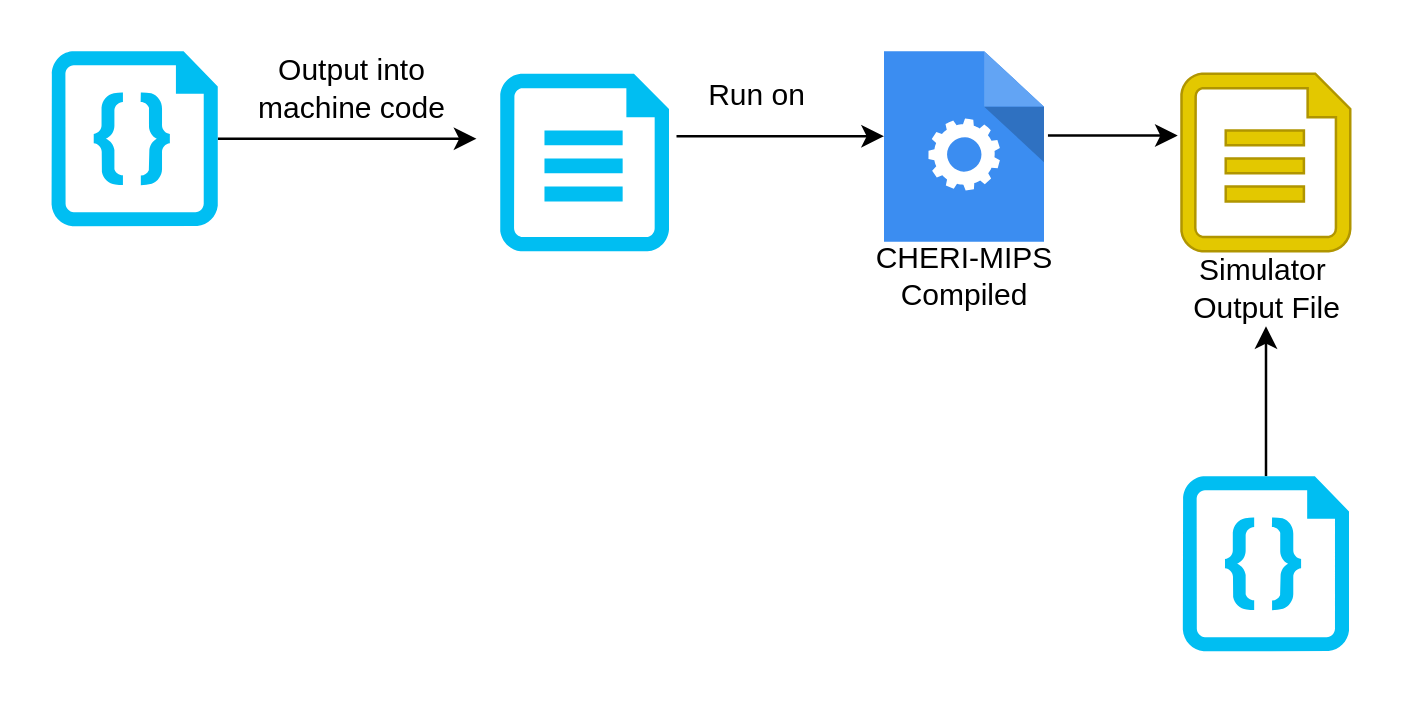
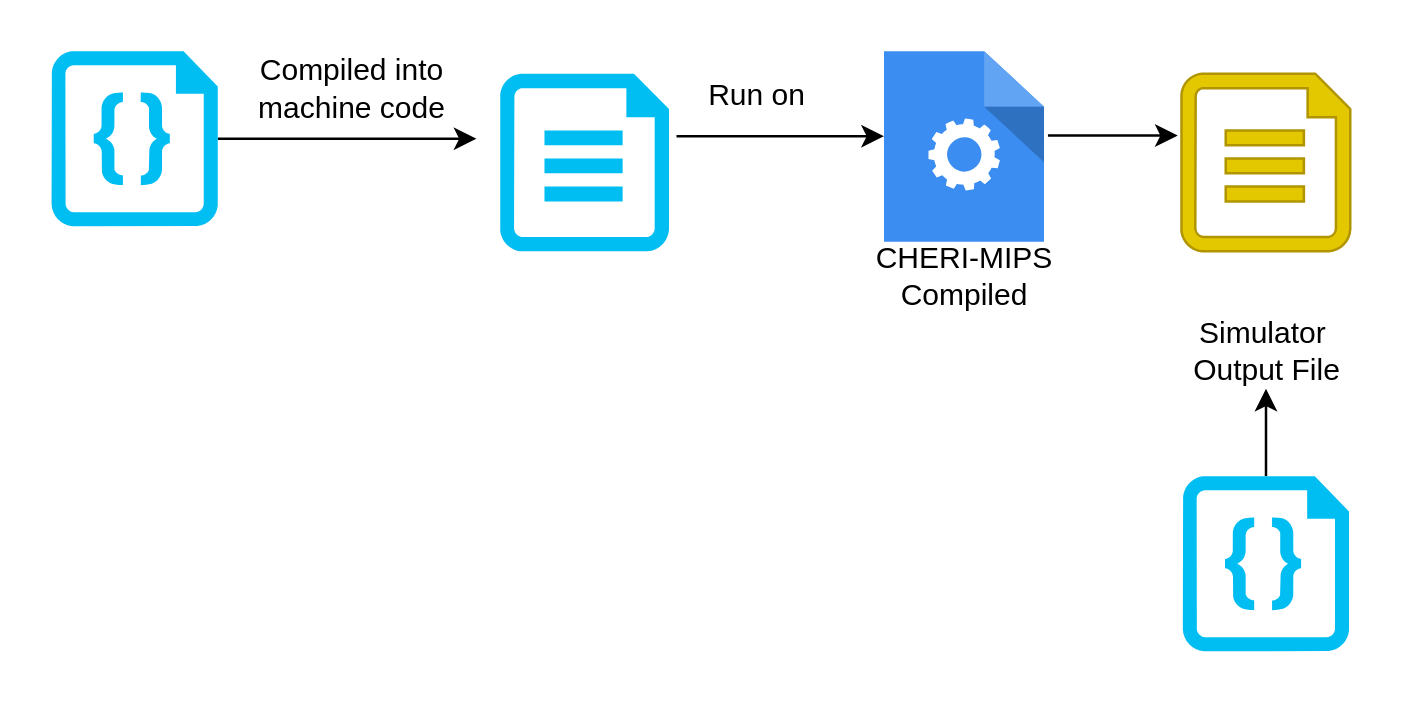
(353, 89) -> (353, 89)
(1266, 289) -> (1266, 351)
